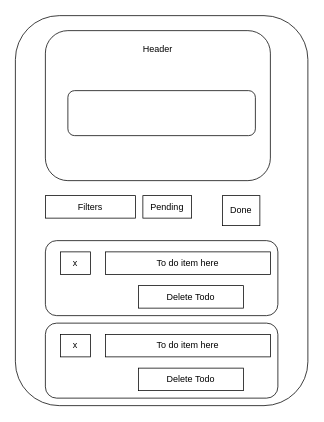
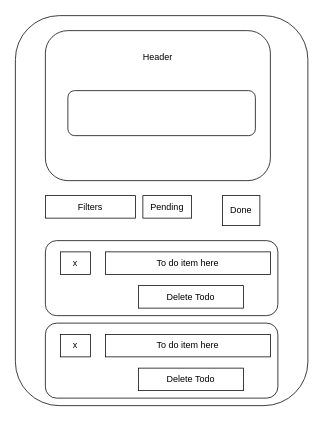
(158, 49) -> (158, 57)
